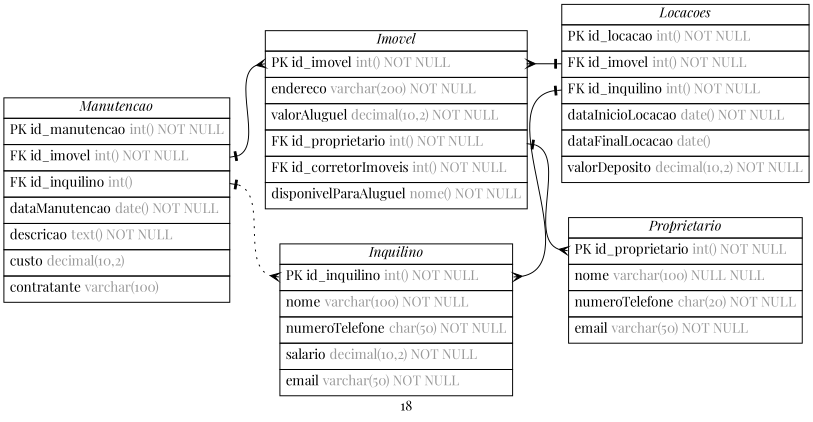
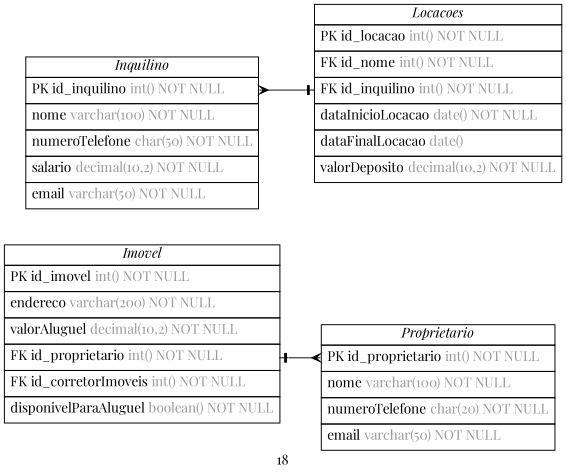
(610, 63) -> (360, 63)
(544, 64) -> none
(465, 194) -> (211, 408)
(117, 200) -> none
(689, 276) -> (438, 383)
